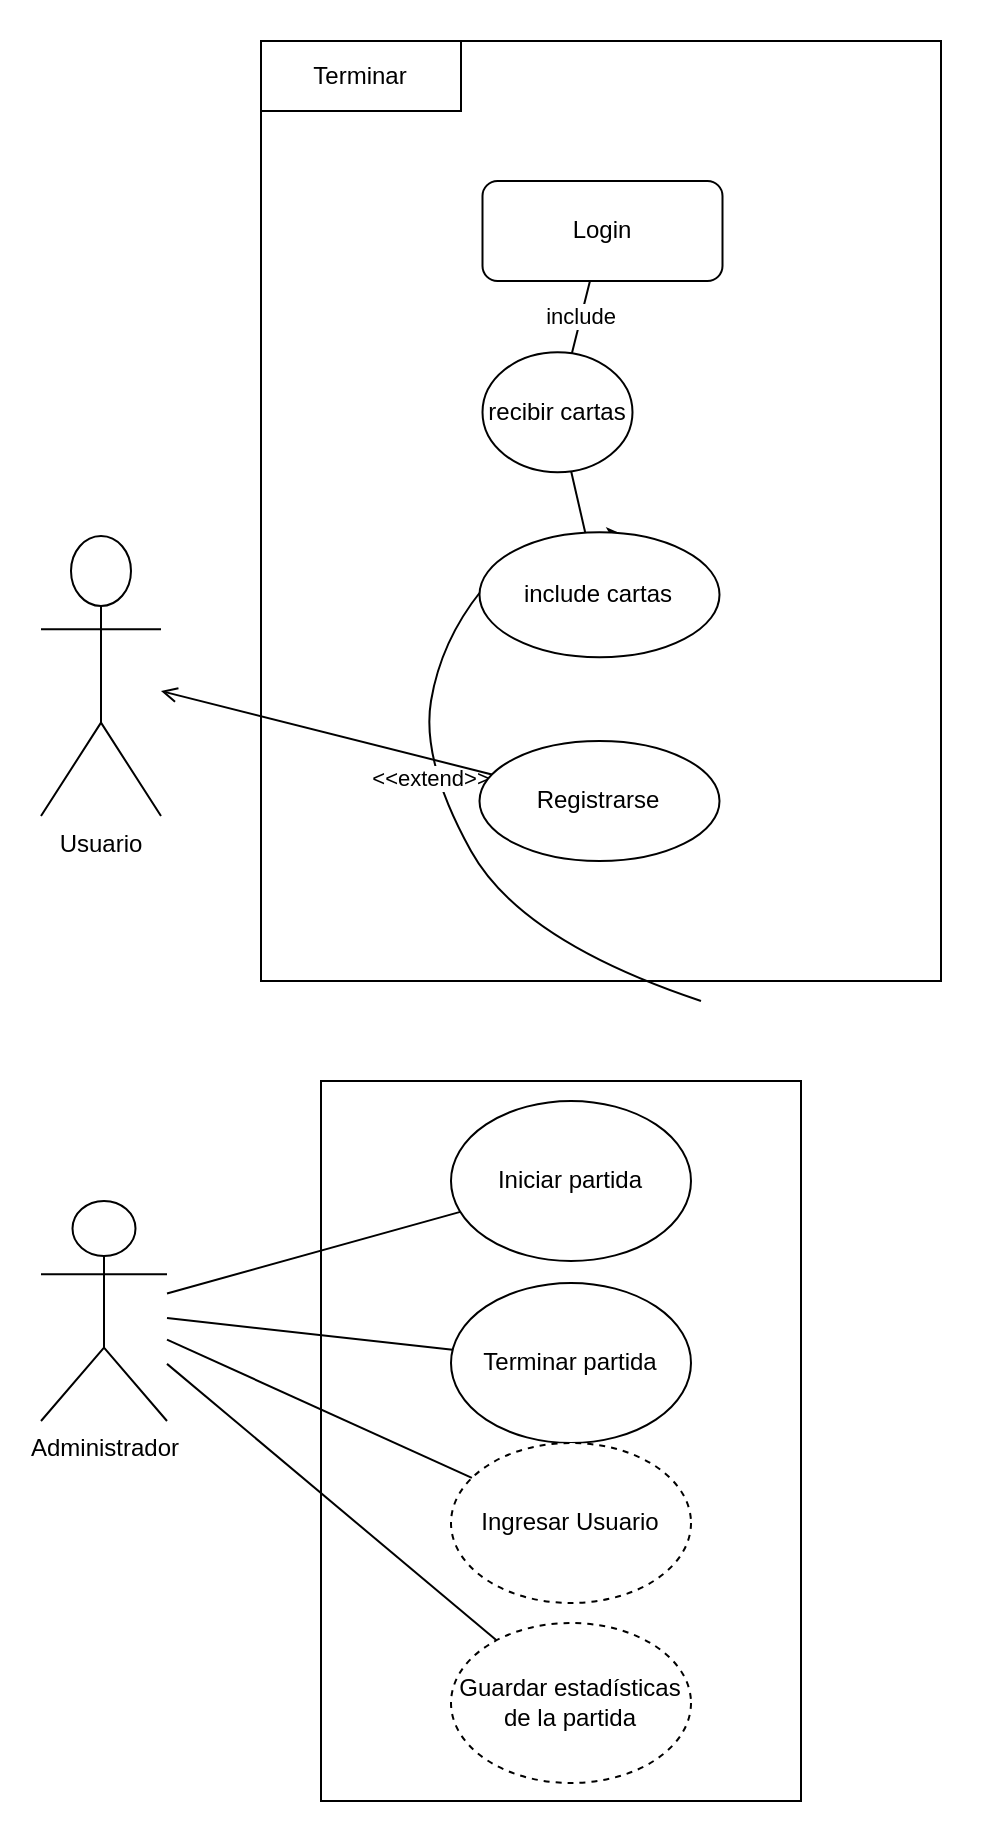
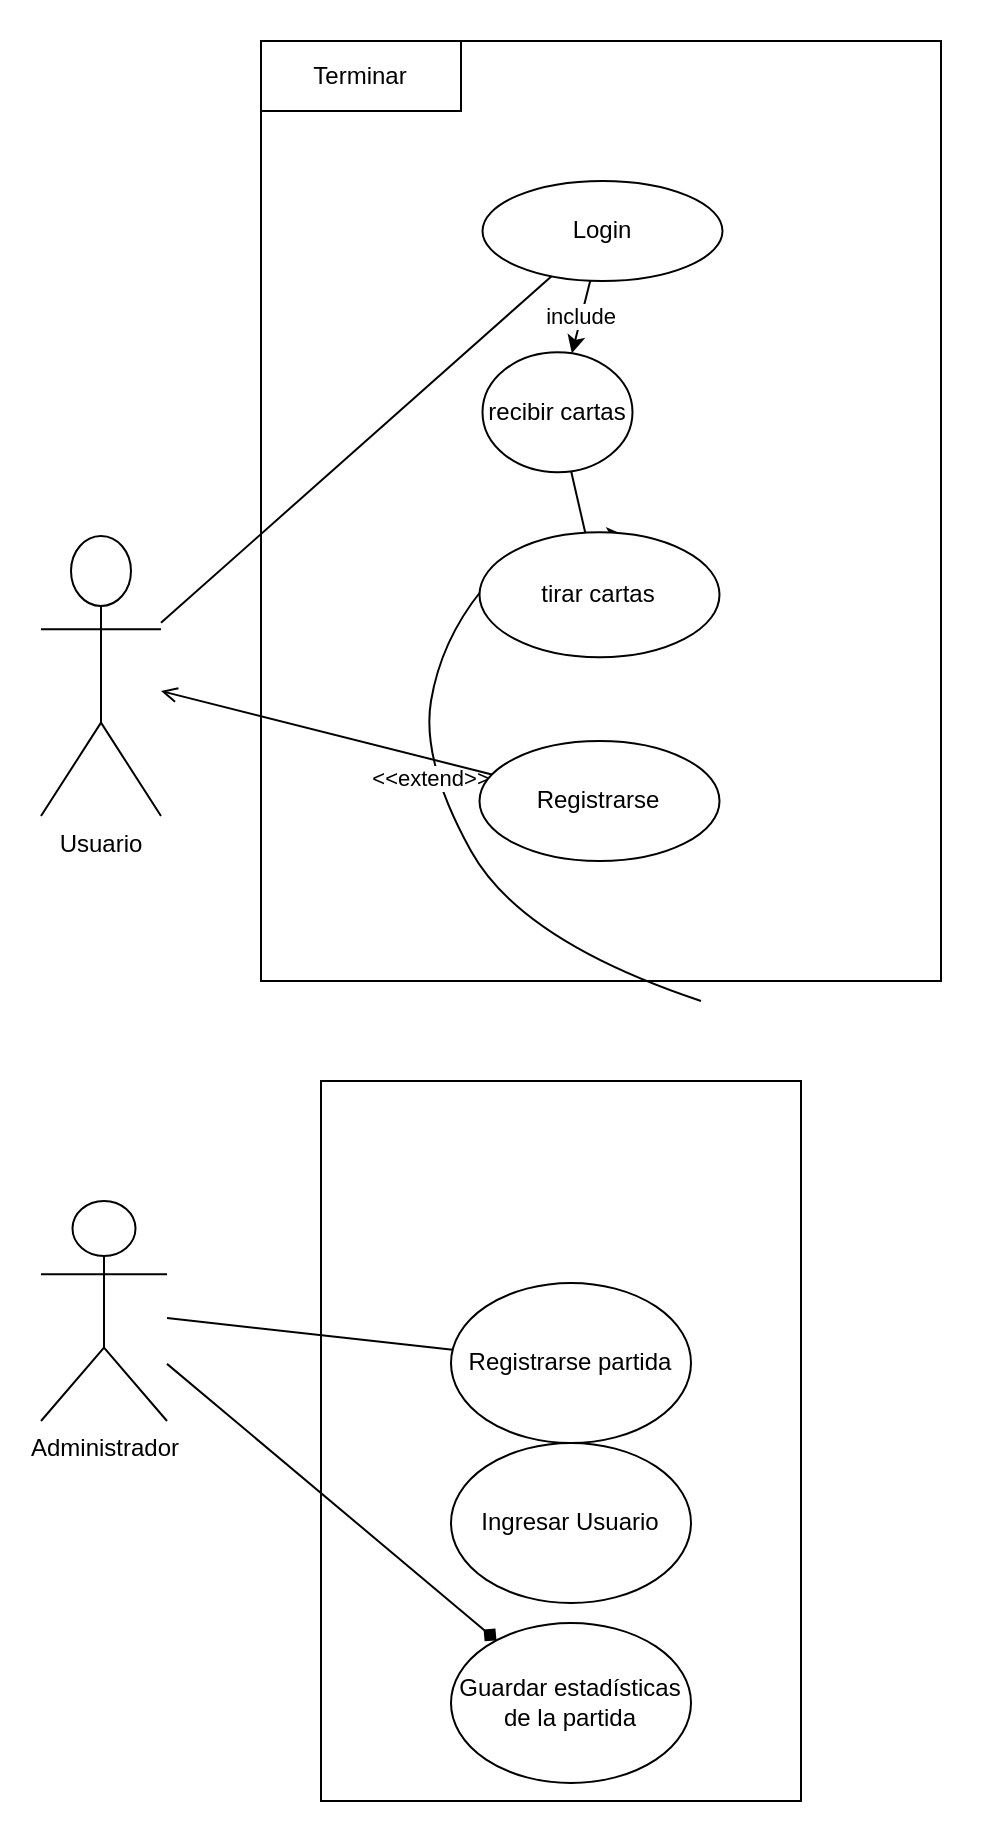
(603, 231) -> (603, 231)
(574, 344) -> (576, 339)
none -> (356, 450)
(599, 595) -> (599, 595)
(571, 1181) -> none
(314, 1253) -> none
(571, 1363) -> (571, 1363)
(319, 1409) -> none
(571, 1523) -> (571, 1523)
(490, 1635) -> (484, 1630)
(571, 1703) -> (571, 1703)
